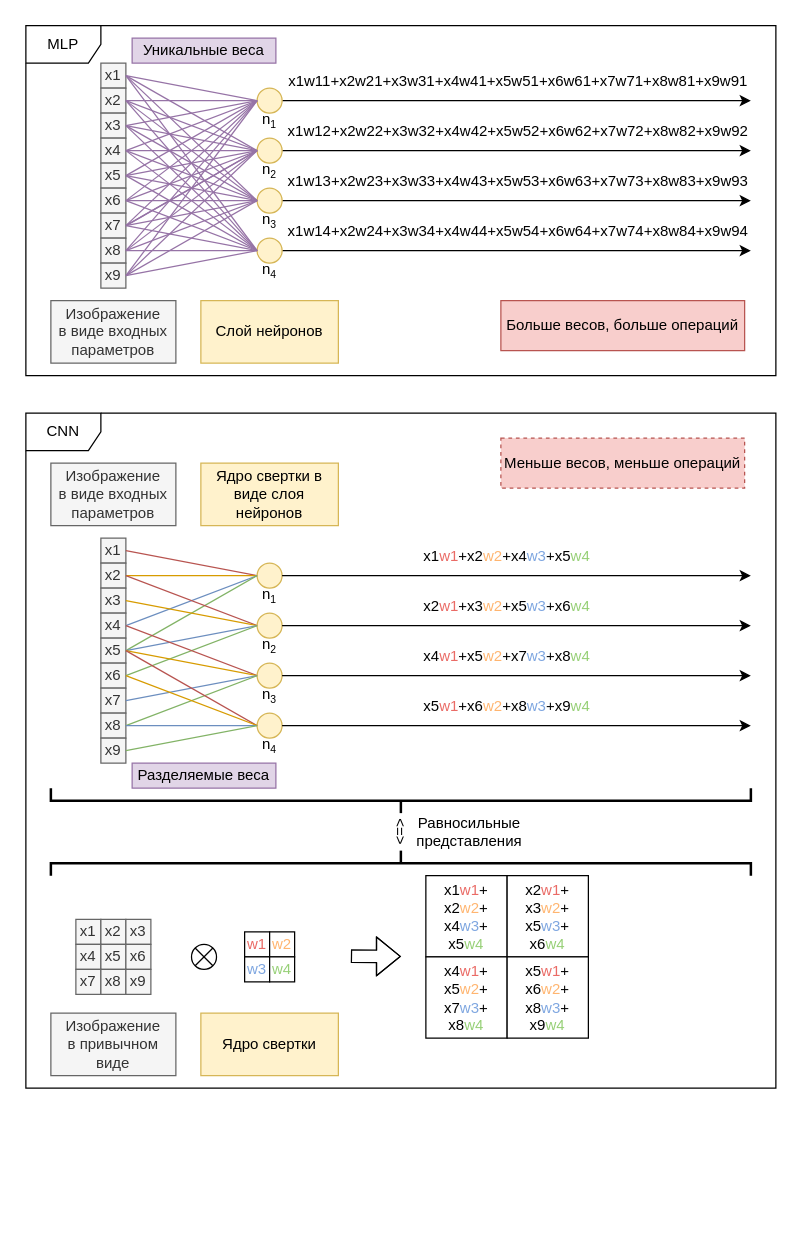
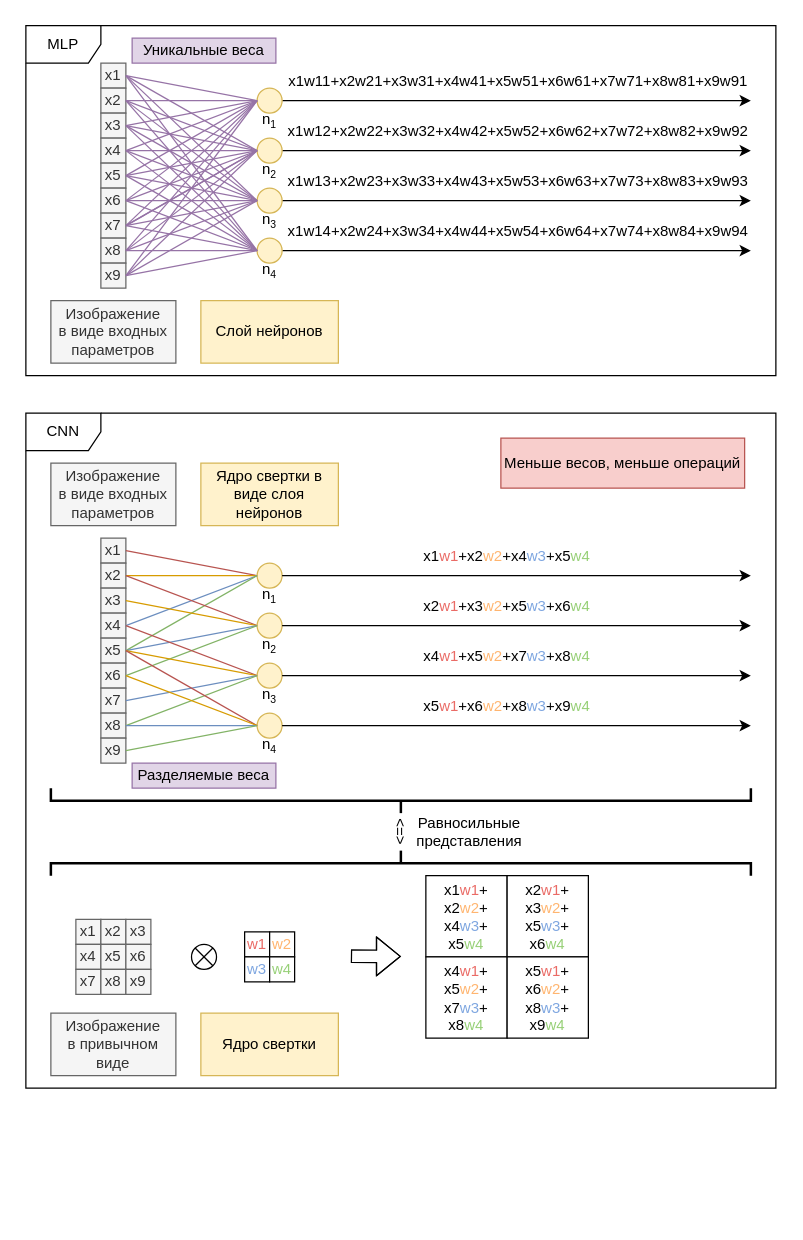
(623, 326) -> none
(623, 463) -> (623, 463)
